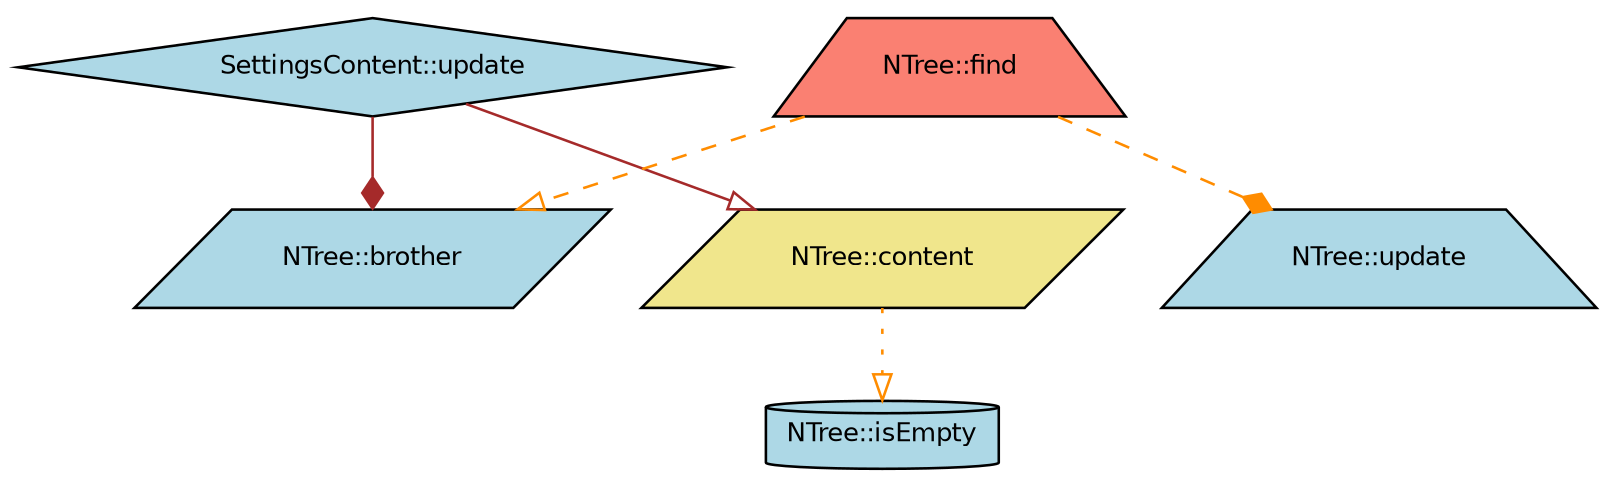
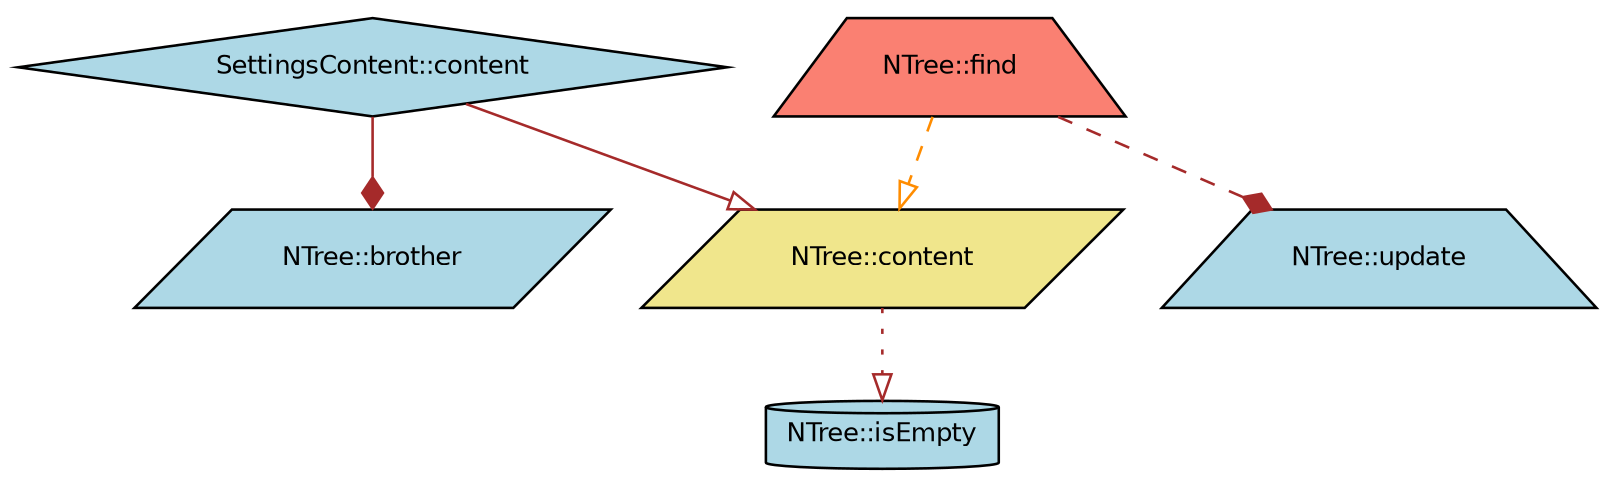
(373, 67) -> (373, 67)
(1150, 157) -> (1150, 157)
(674, 159) -> (921, 150)
(882, 341) -> (882, 341)
